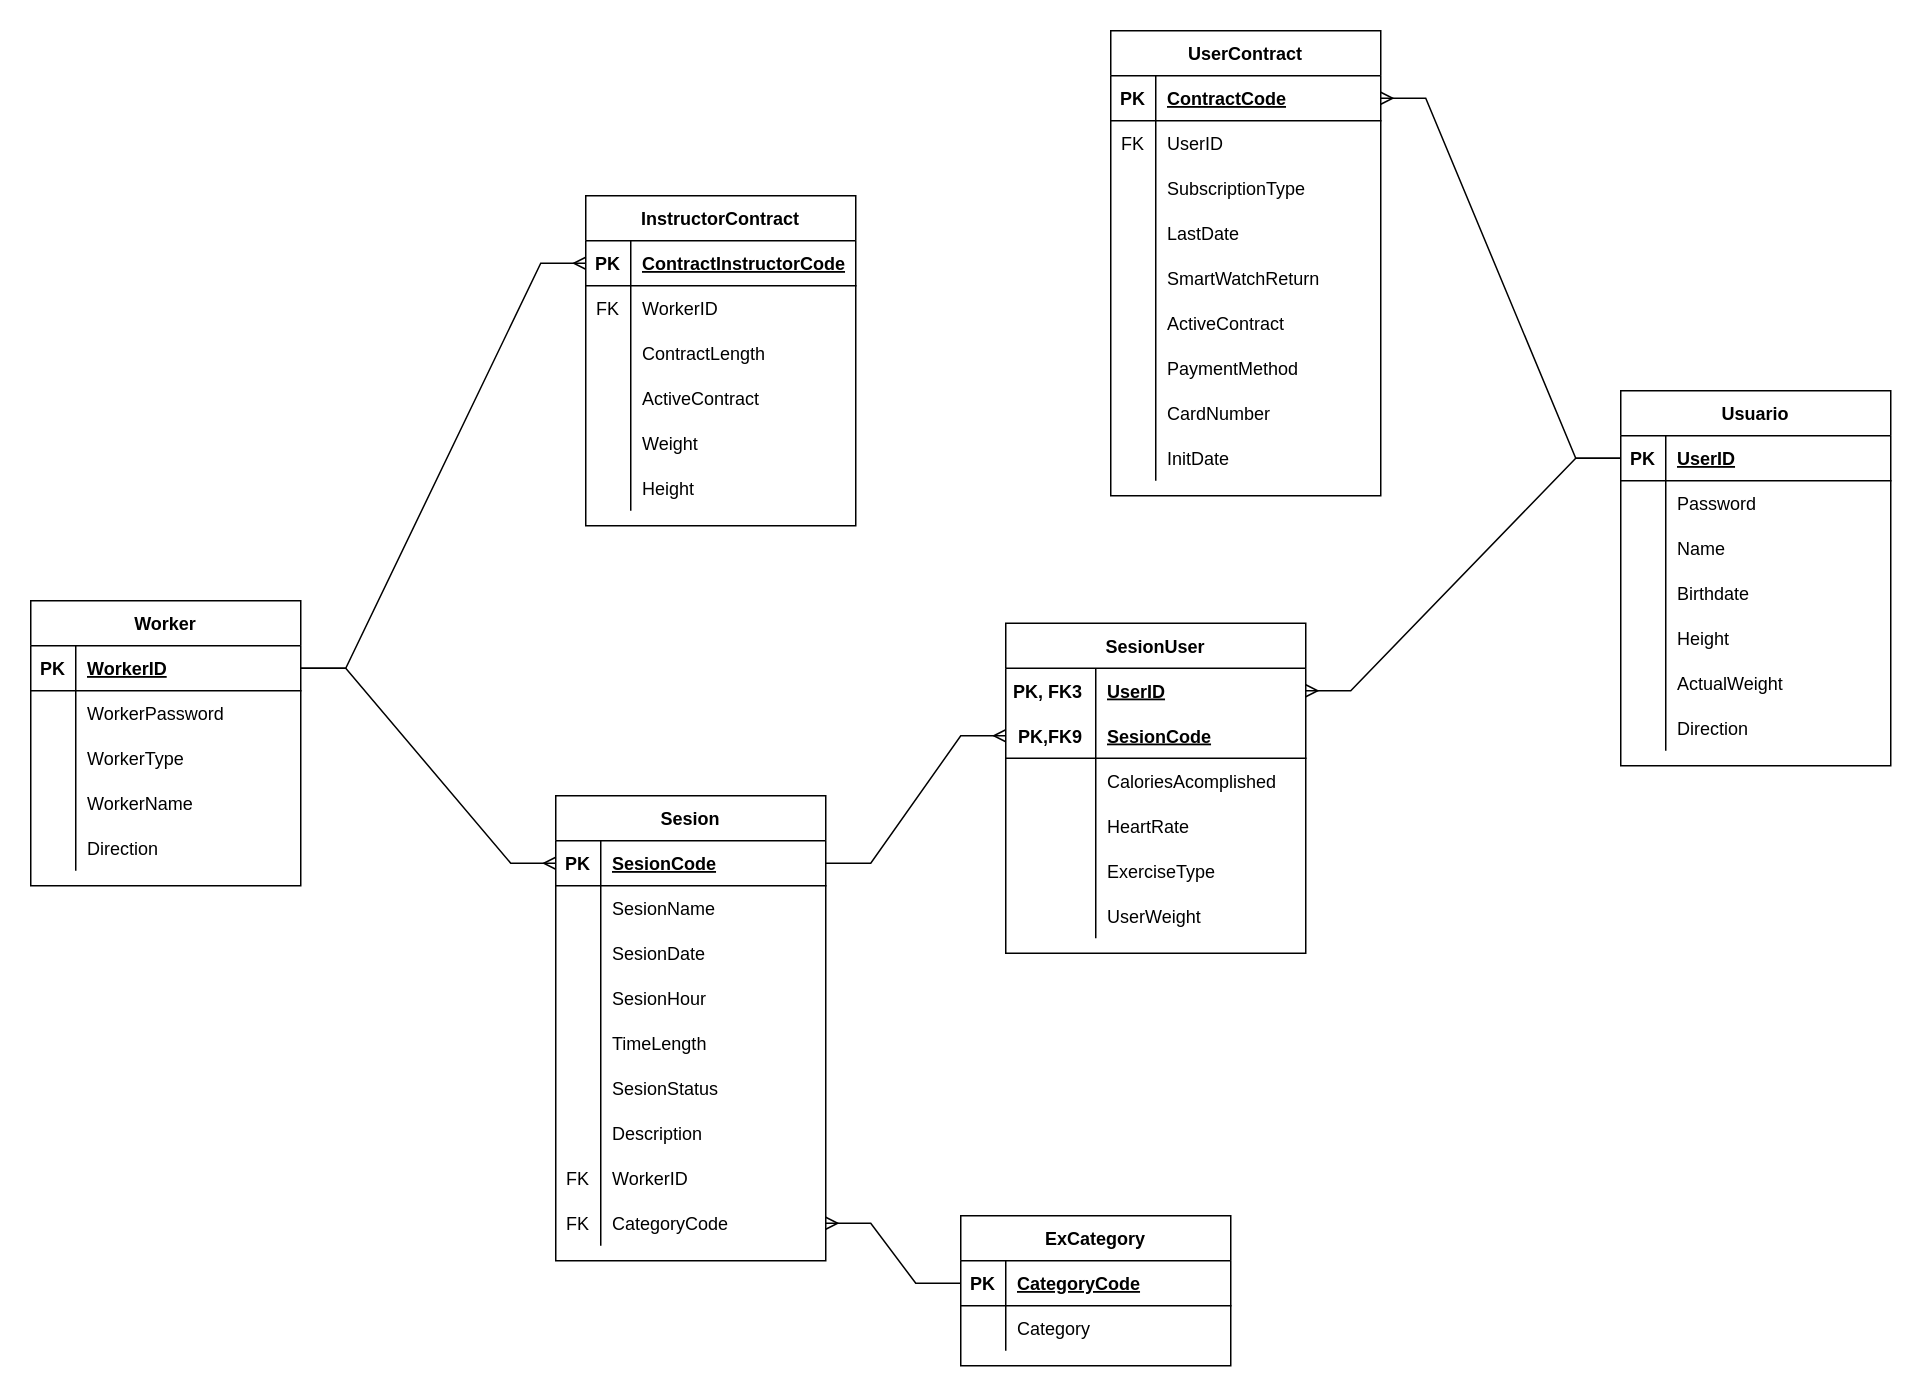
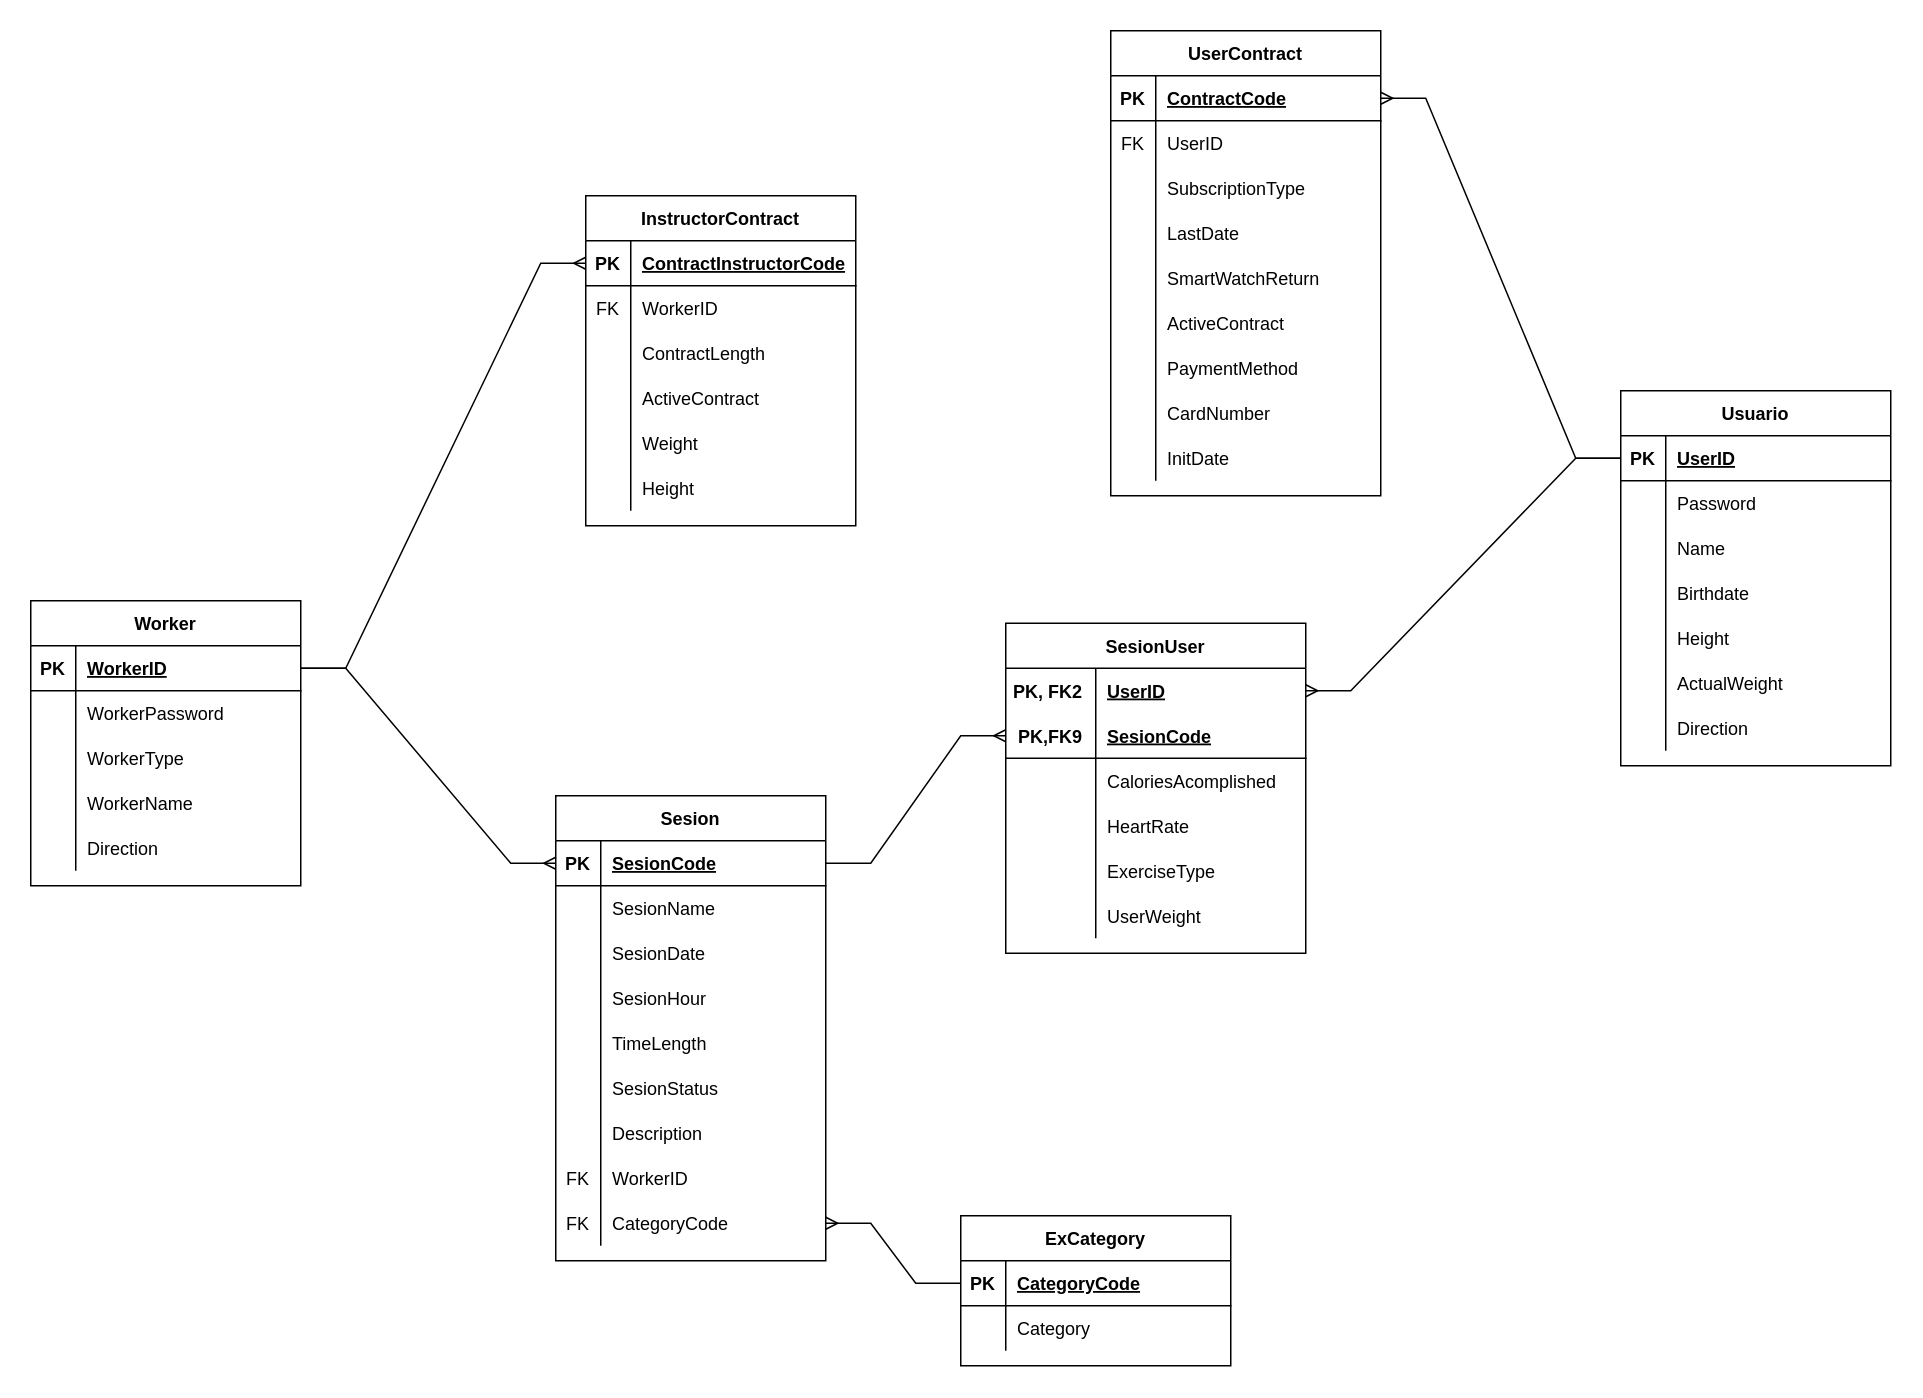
(1050, 692) -> (1050, 692)
